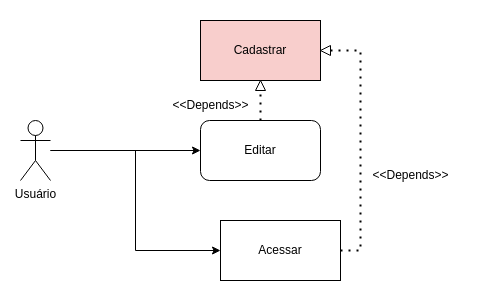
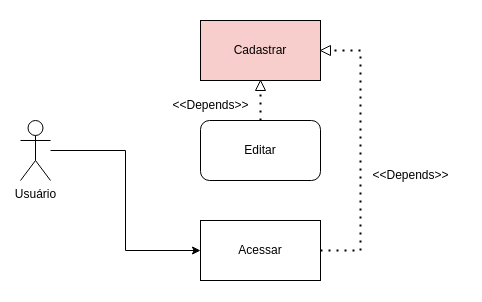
(165, 151) -> none
(281, 251) -> (261, 251)
